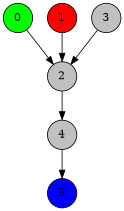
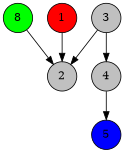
(18, 18) -> (18, 18)
(62, 101) -> (106, 43)
